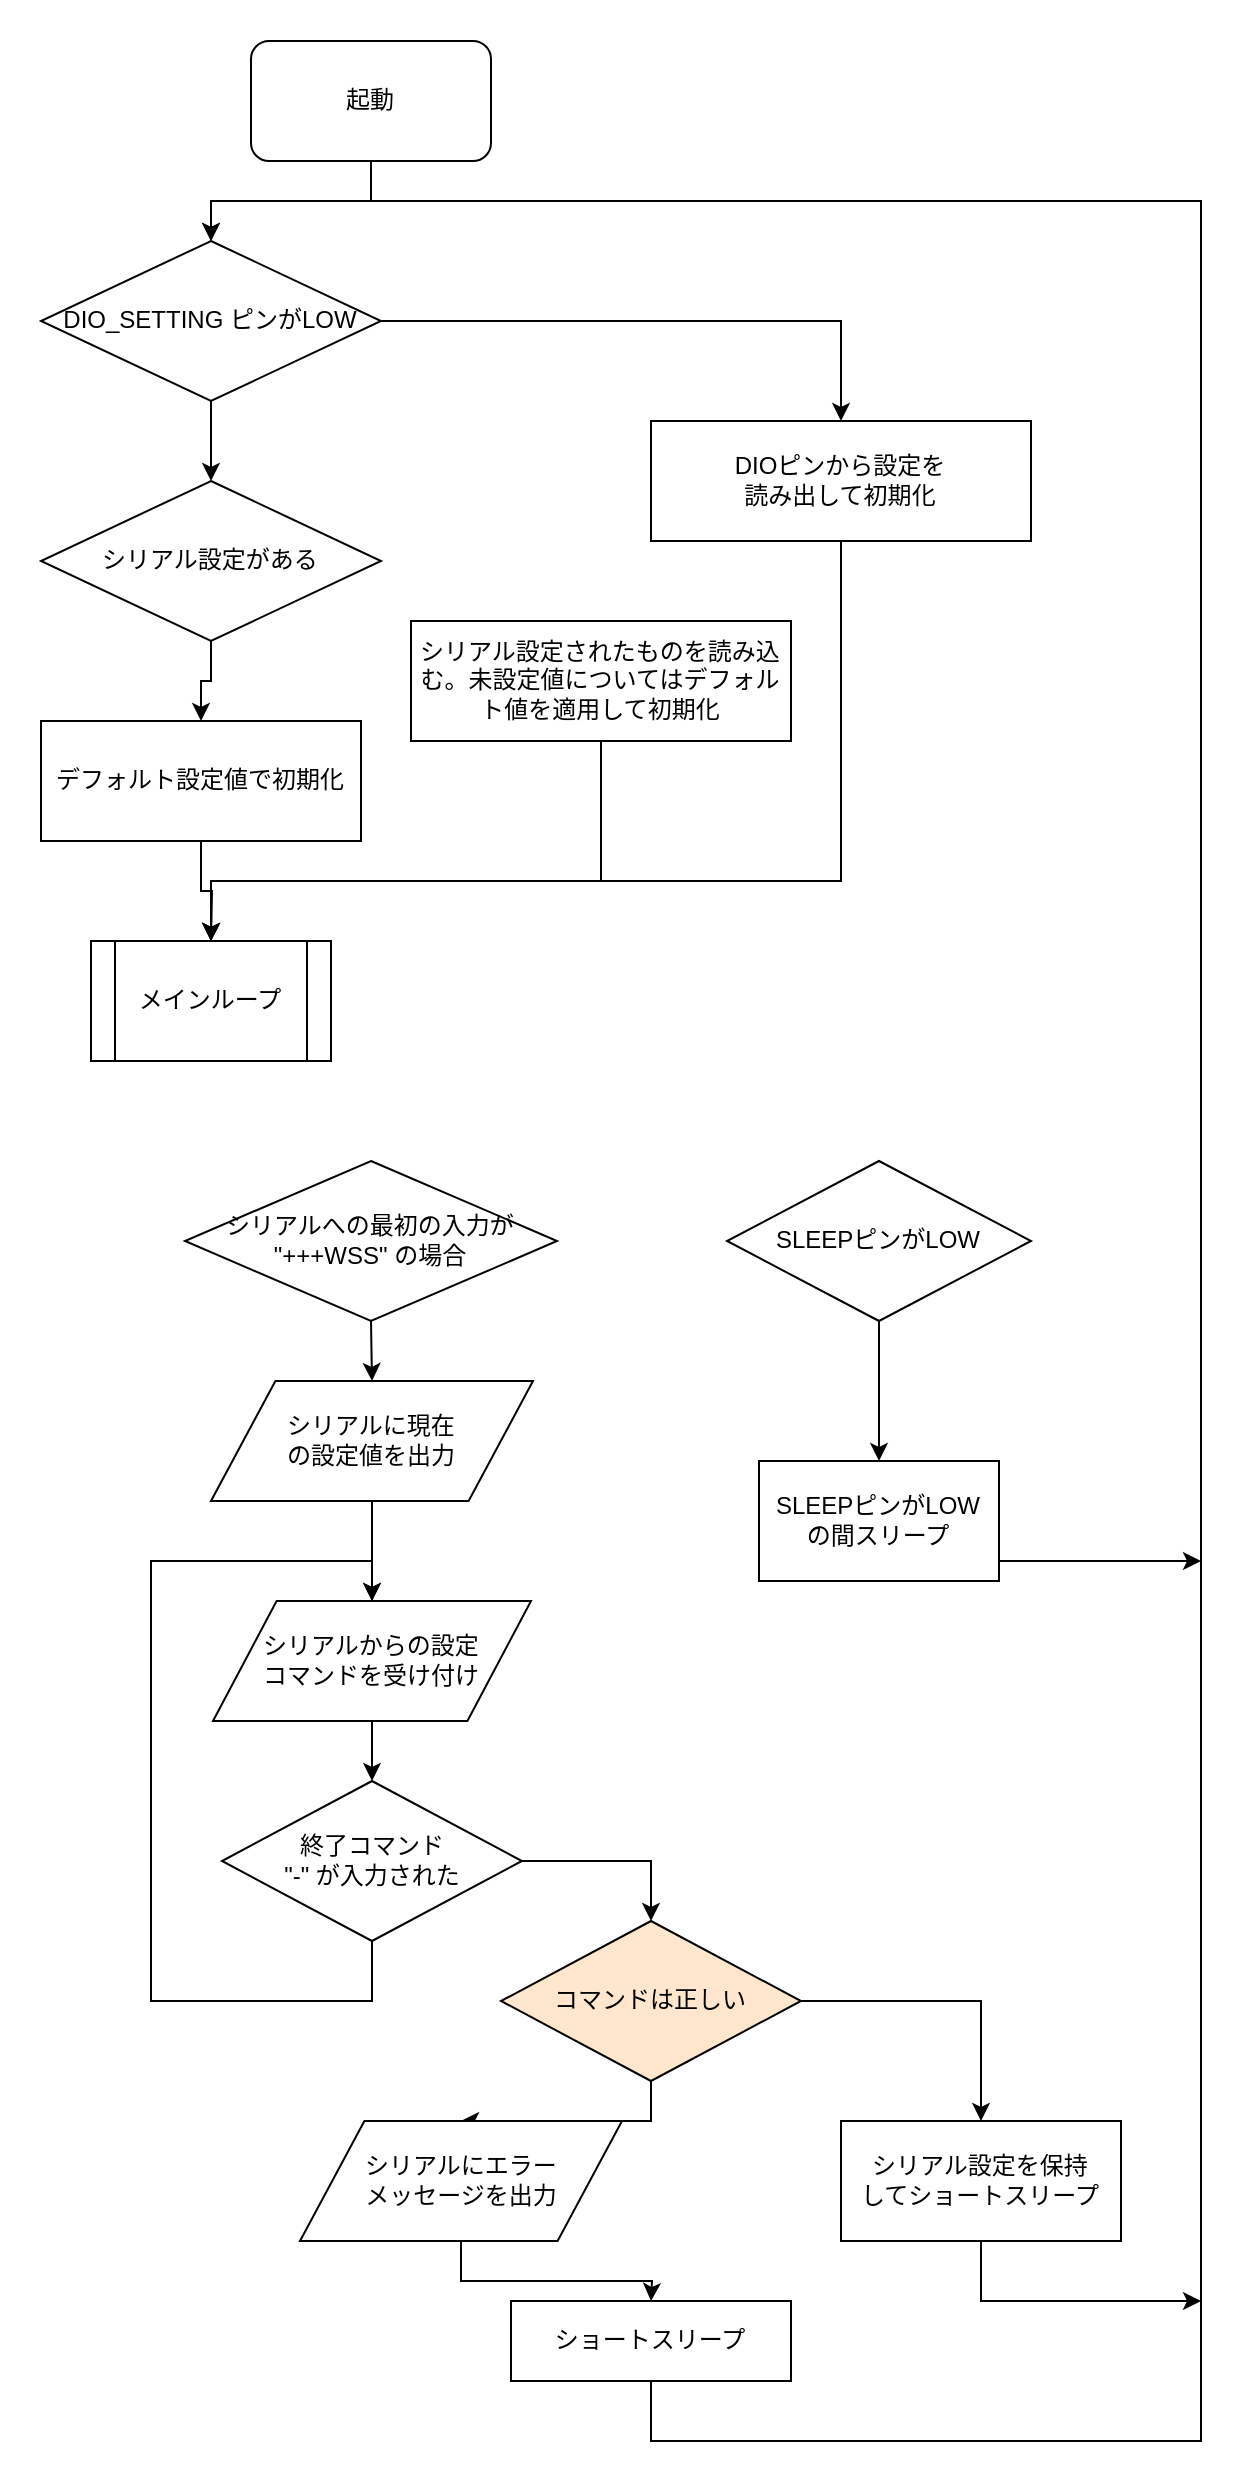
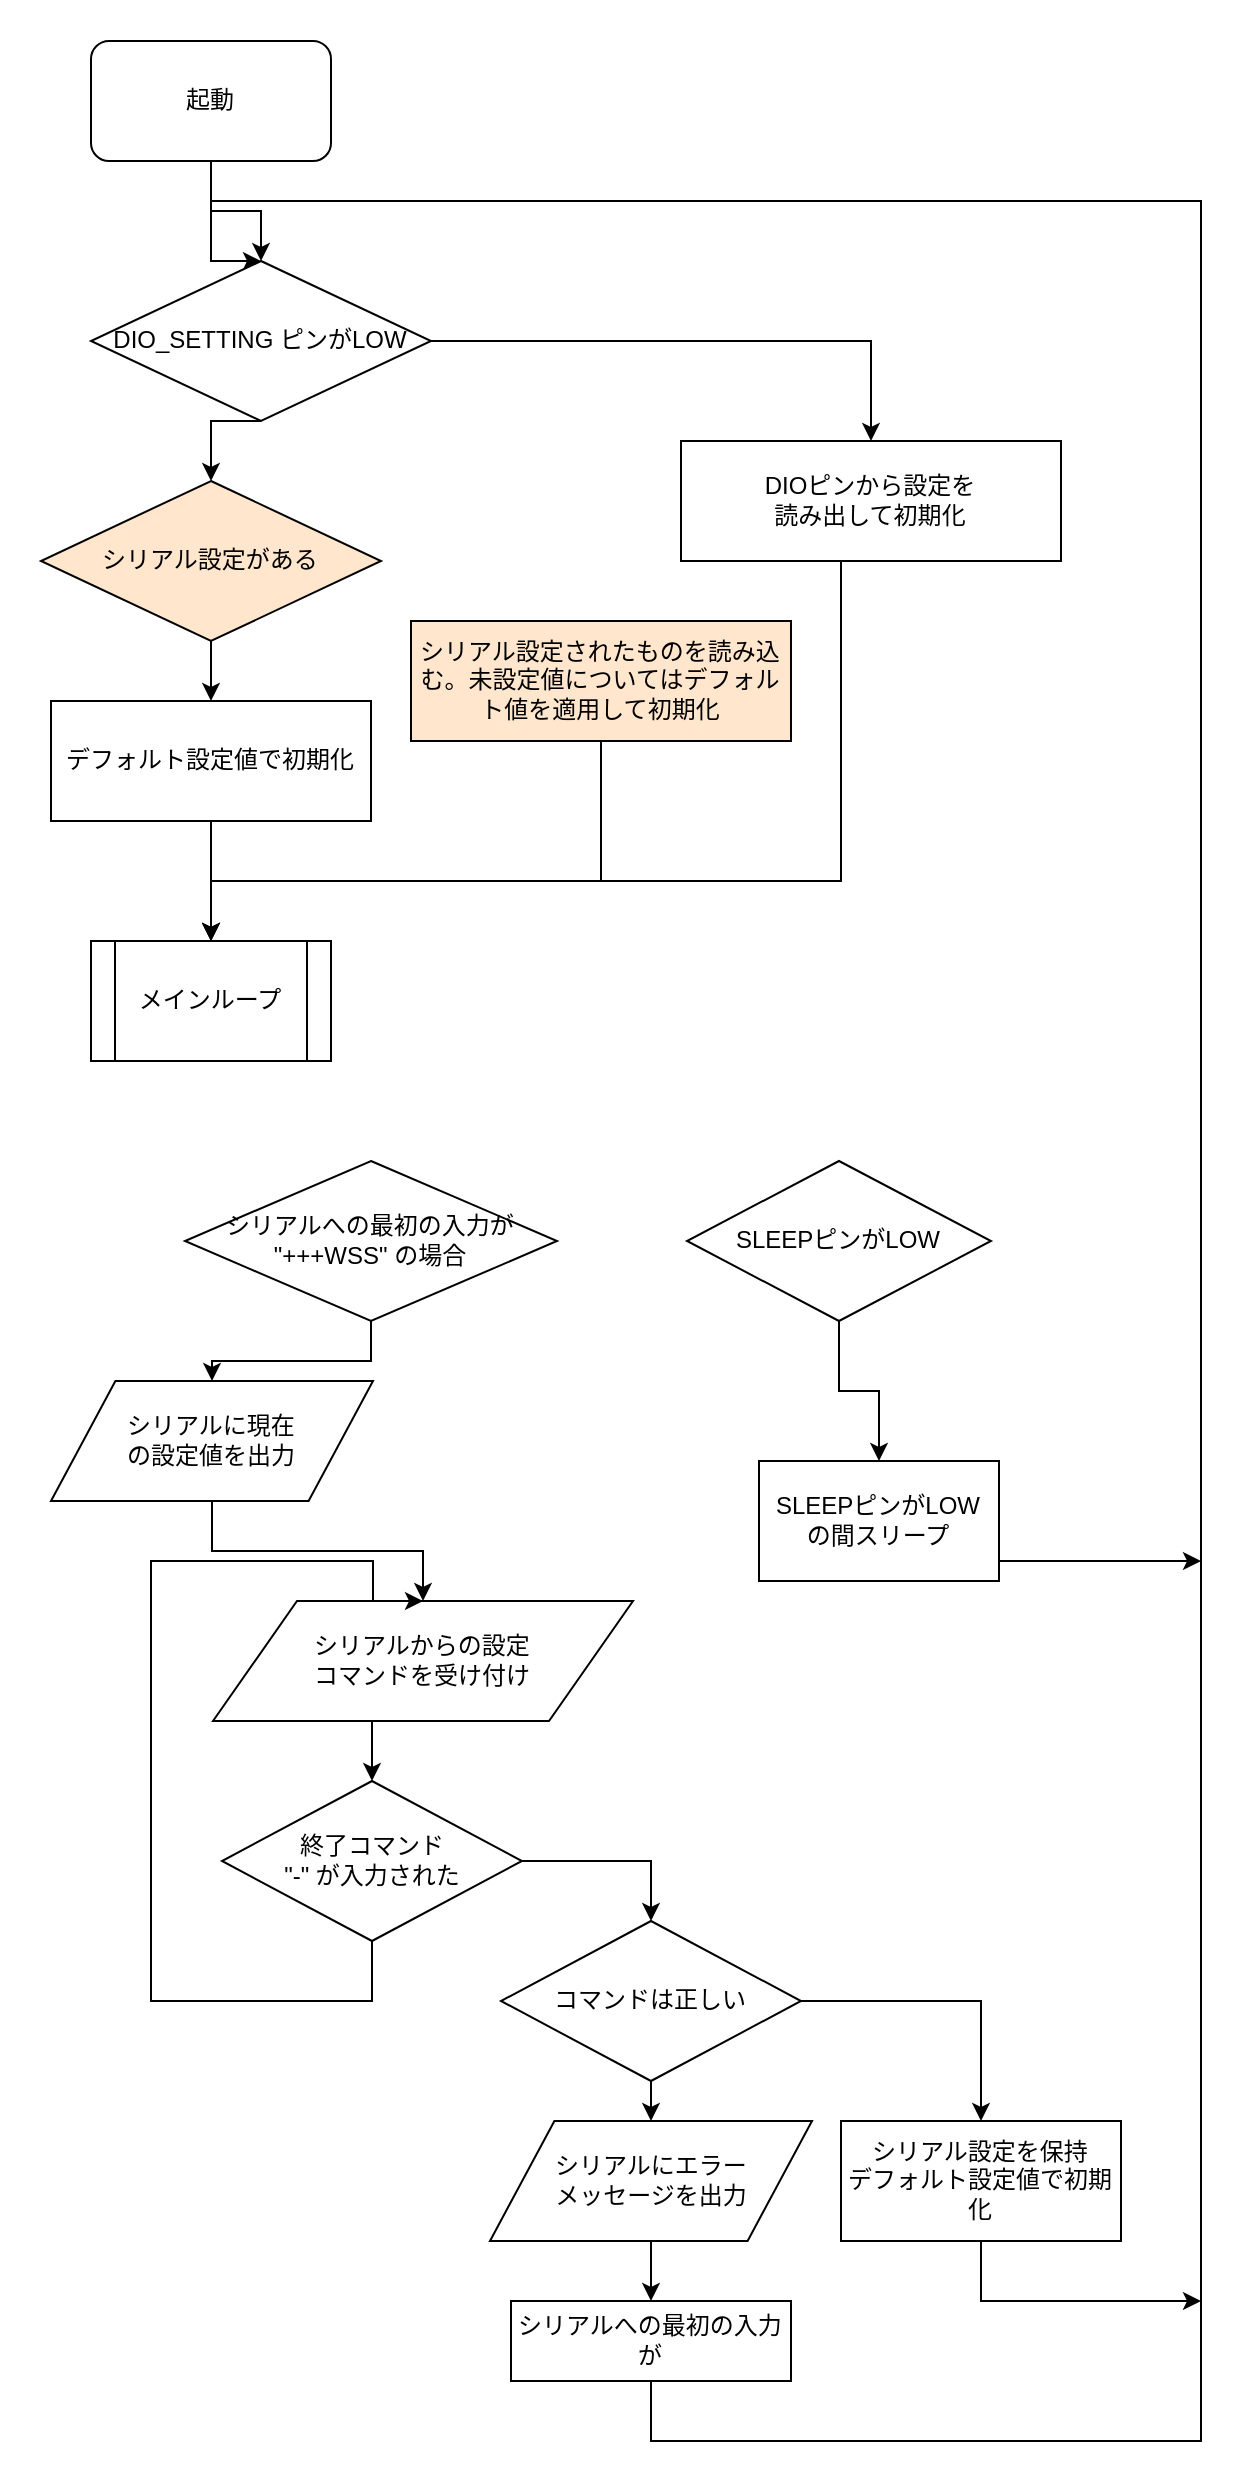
(371, 101) -> (211, 101)
(211, 321) -> (261, 341)
(841, 481) -> (871, 501)
(211, 561) -> (211, 561)
(601, 681) -> (601, 681)
(201, 781) -> (211, 761)
(879, 1241) -> (839, 1241)
(372, 1441) -> (212, 1441)
(372, 1661) -> (423, 1661)
(651, 2001) -> (651, 2001)
(461, 2181) -> (651, 2181)
(981, 2181) -> (981, 2181)
(651, 2341) -> (651, 2341)
